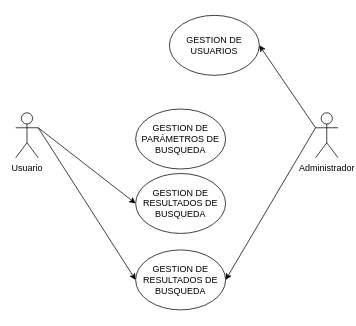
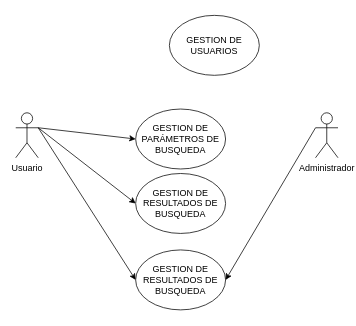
(288, 87) -> none
none -> (86, 133)
